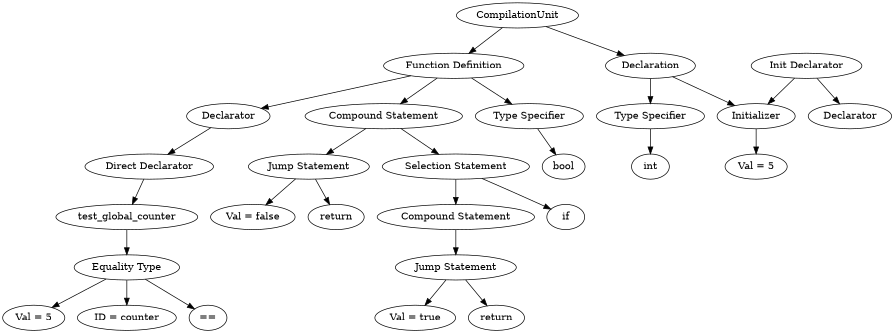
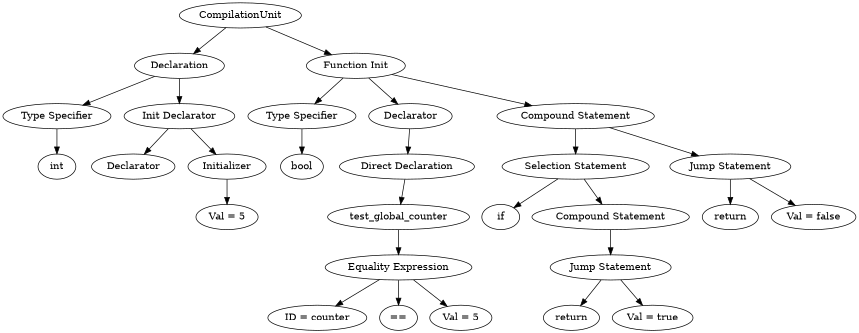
(454, 66) -> (356, 66)
(700, 90) -> (179, 88)
(149, 167) -> (407, 167)
(127, 267) -> (399, 267)
